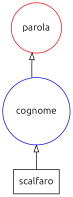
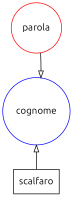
(32, 69) -> (41, 62)
